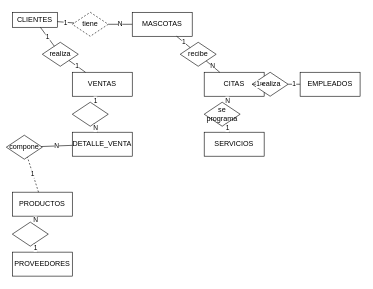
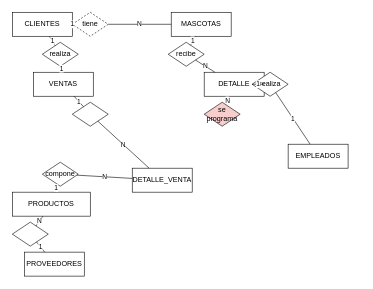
(35, 20) -> (42, 24)
(162, 24) -> (201, 24)
(198, 54) -> (186, 54)
(102, 84) -> (63, 84)
(234, 84) -> (234, 84)
(330, 84) -> (318, 156)
(222, 114) -> (222, 114)
(228, 129) -> none
(102, 144) -> (162, 180)
(234, 144) -> none
(24, 147) -> (60, 174)
(42, 204) -> (51, 204)
(42, 264) -> (54, 264)
